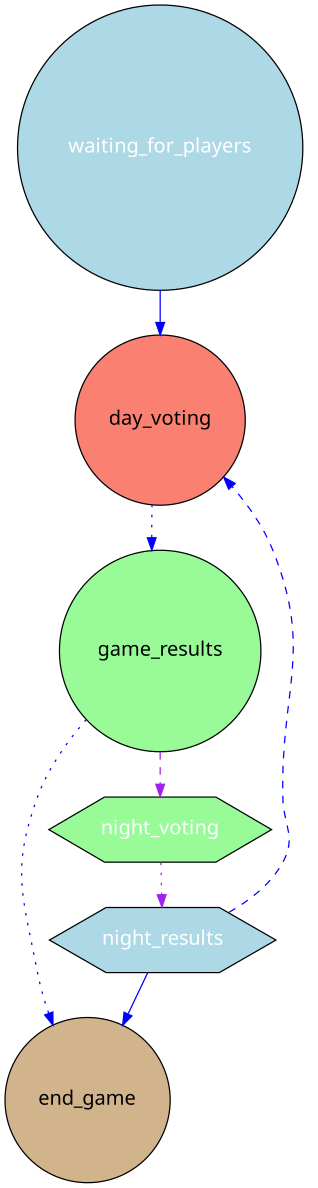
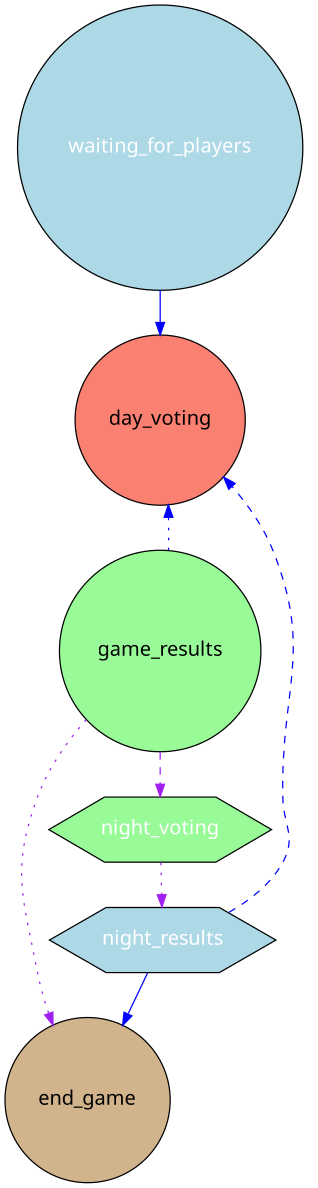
(152, 521) -> (169, 534)
(22, 860) -> (22, 860)
